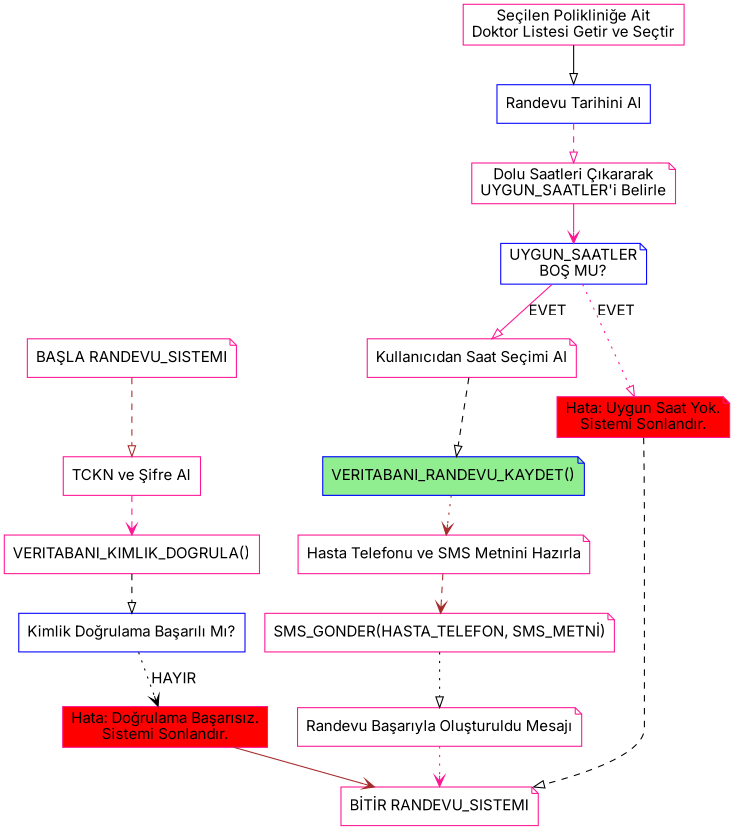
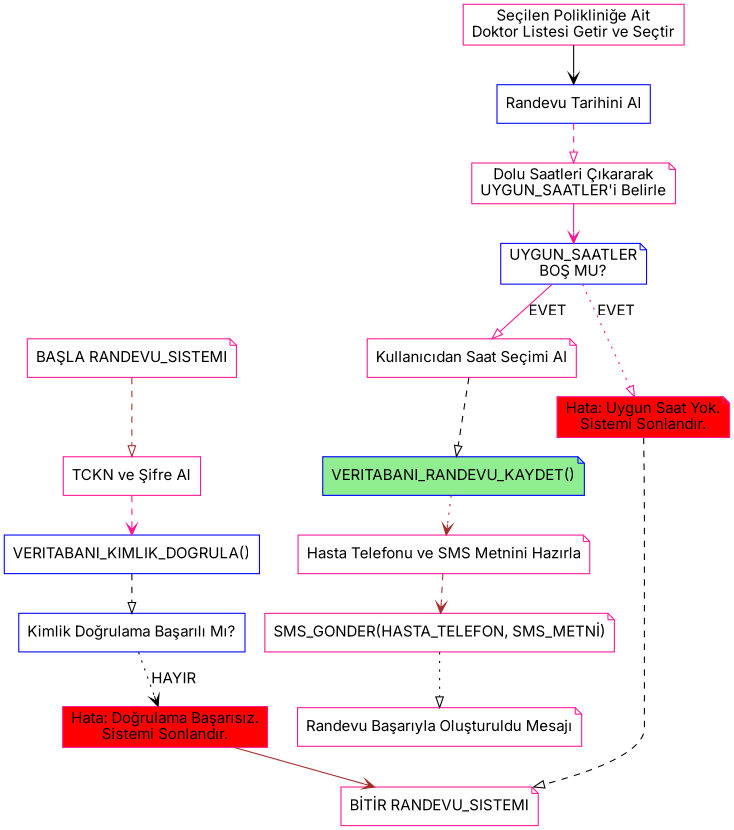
(574, 59) -> (574, 59)
(132, 554) -> (132, 554)
(440, 761) -> none
